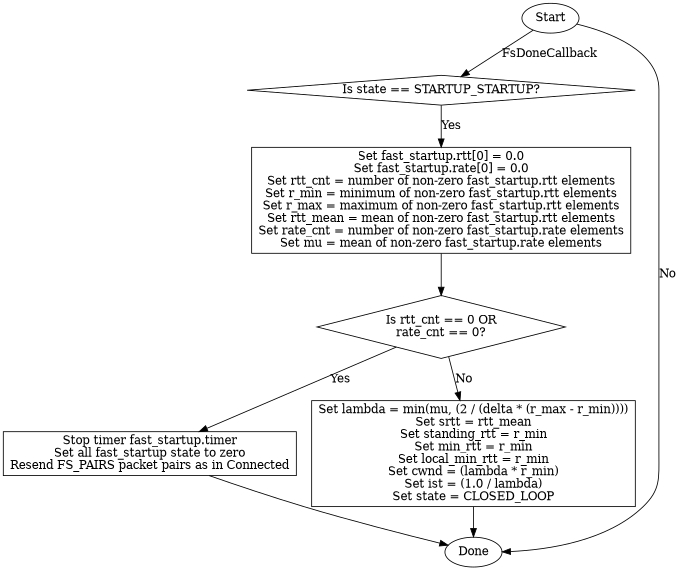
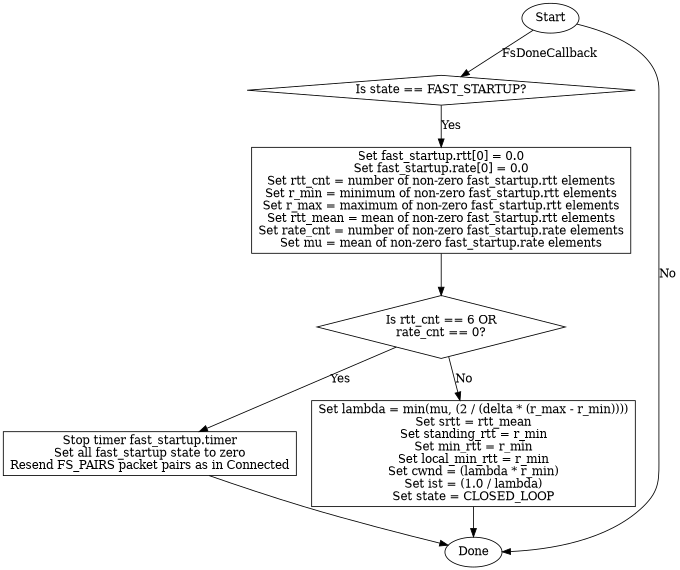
(441, 90) -> (441, 90)
(441, 327) -> (441, 327)
